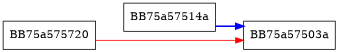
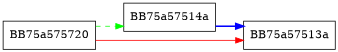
none -> (106, 26)
(289, 35) -> (289, 35)
